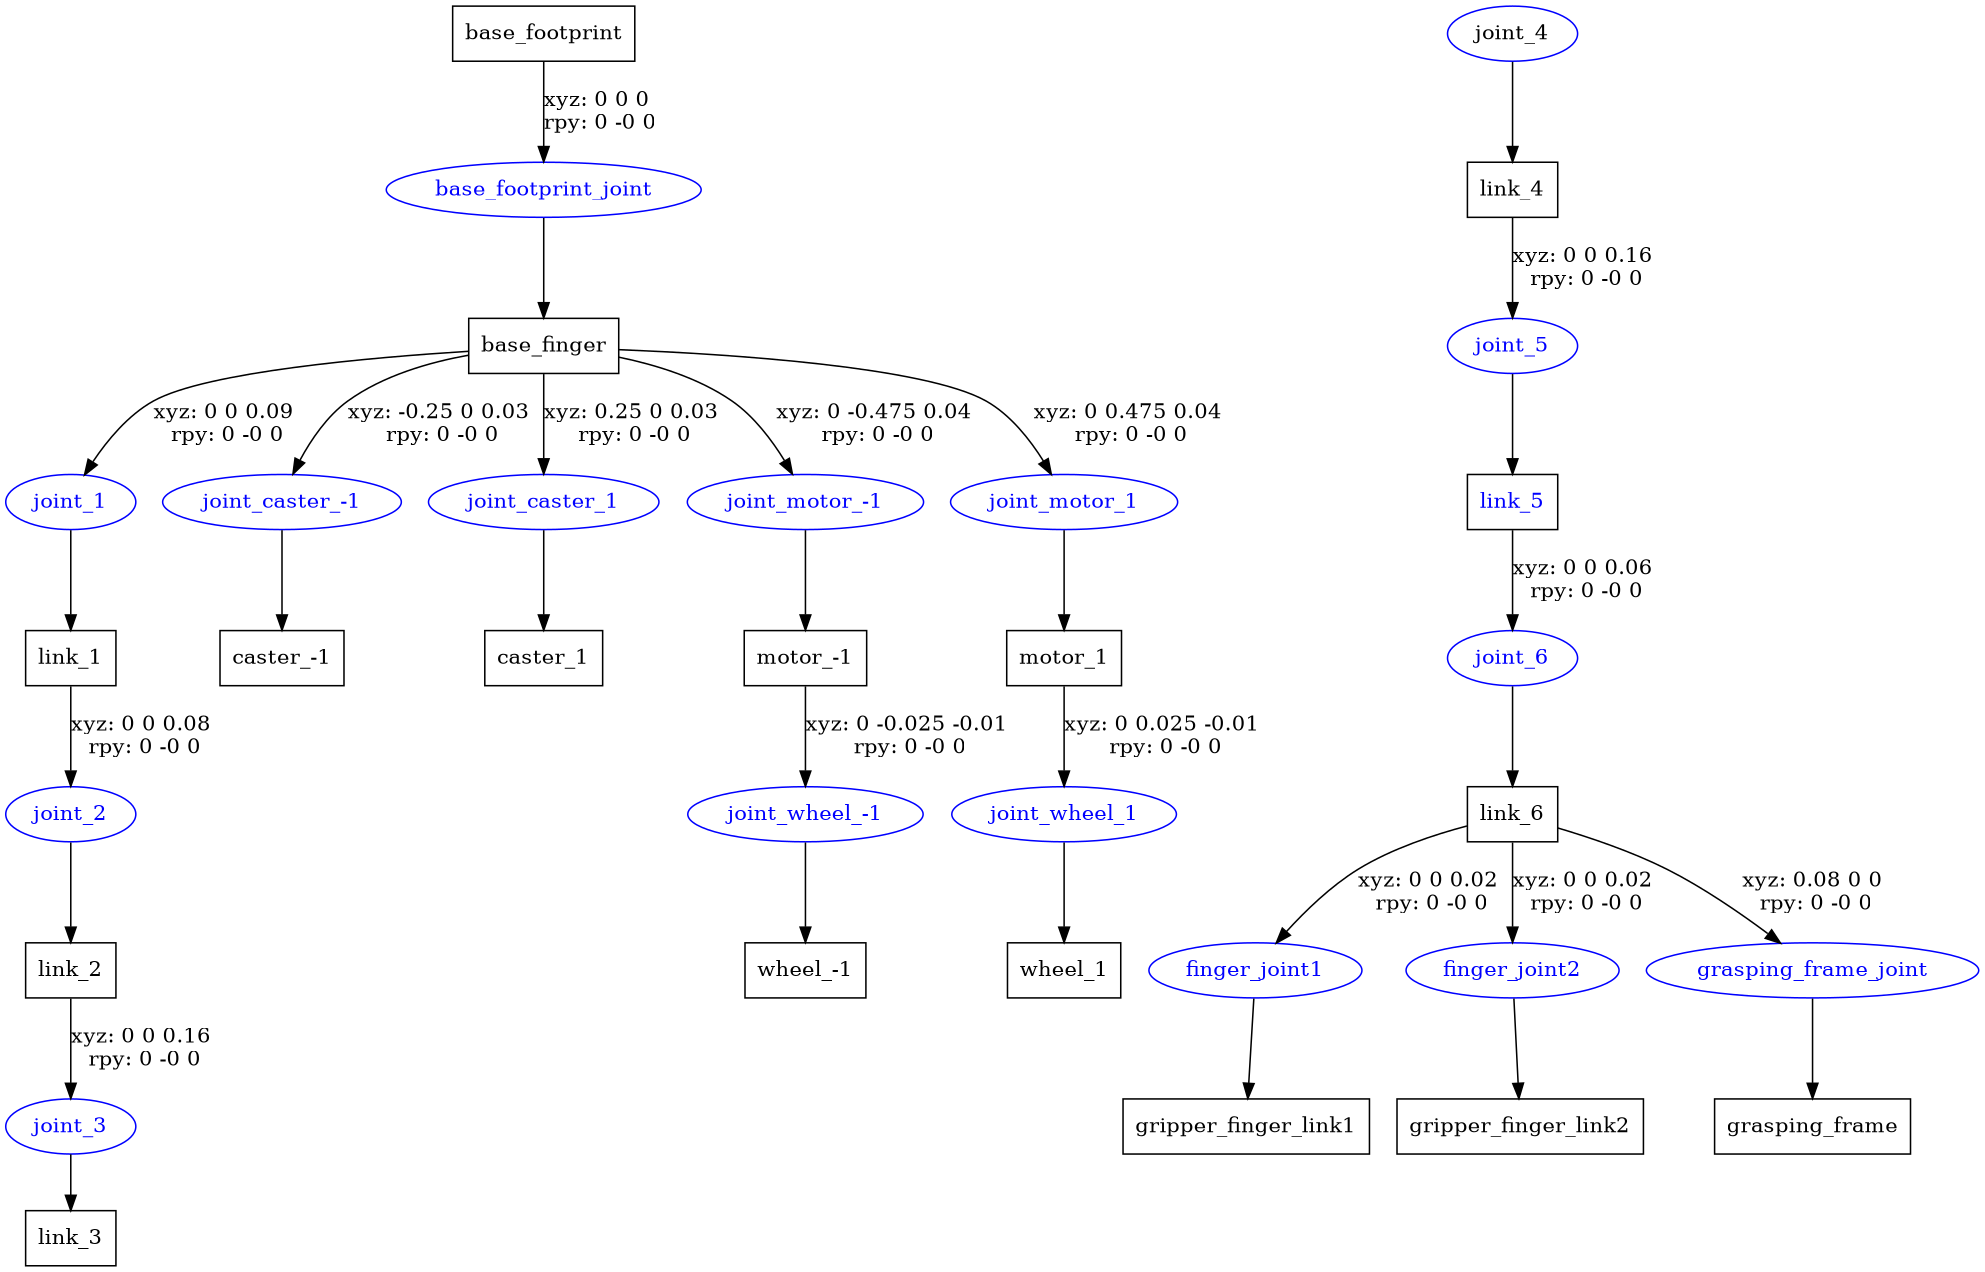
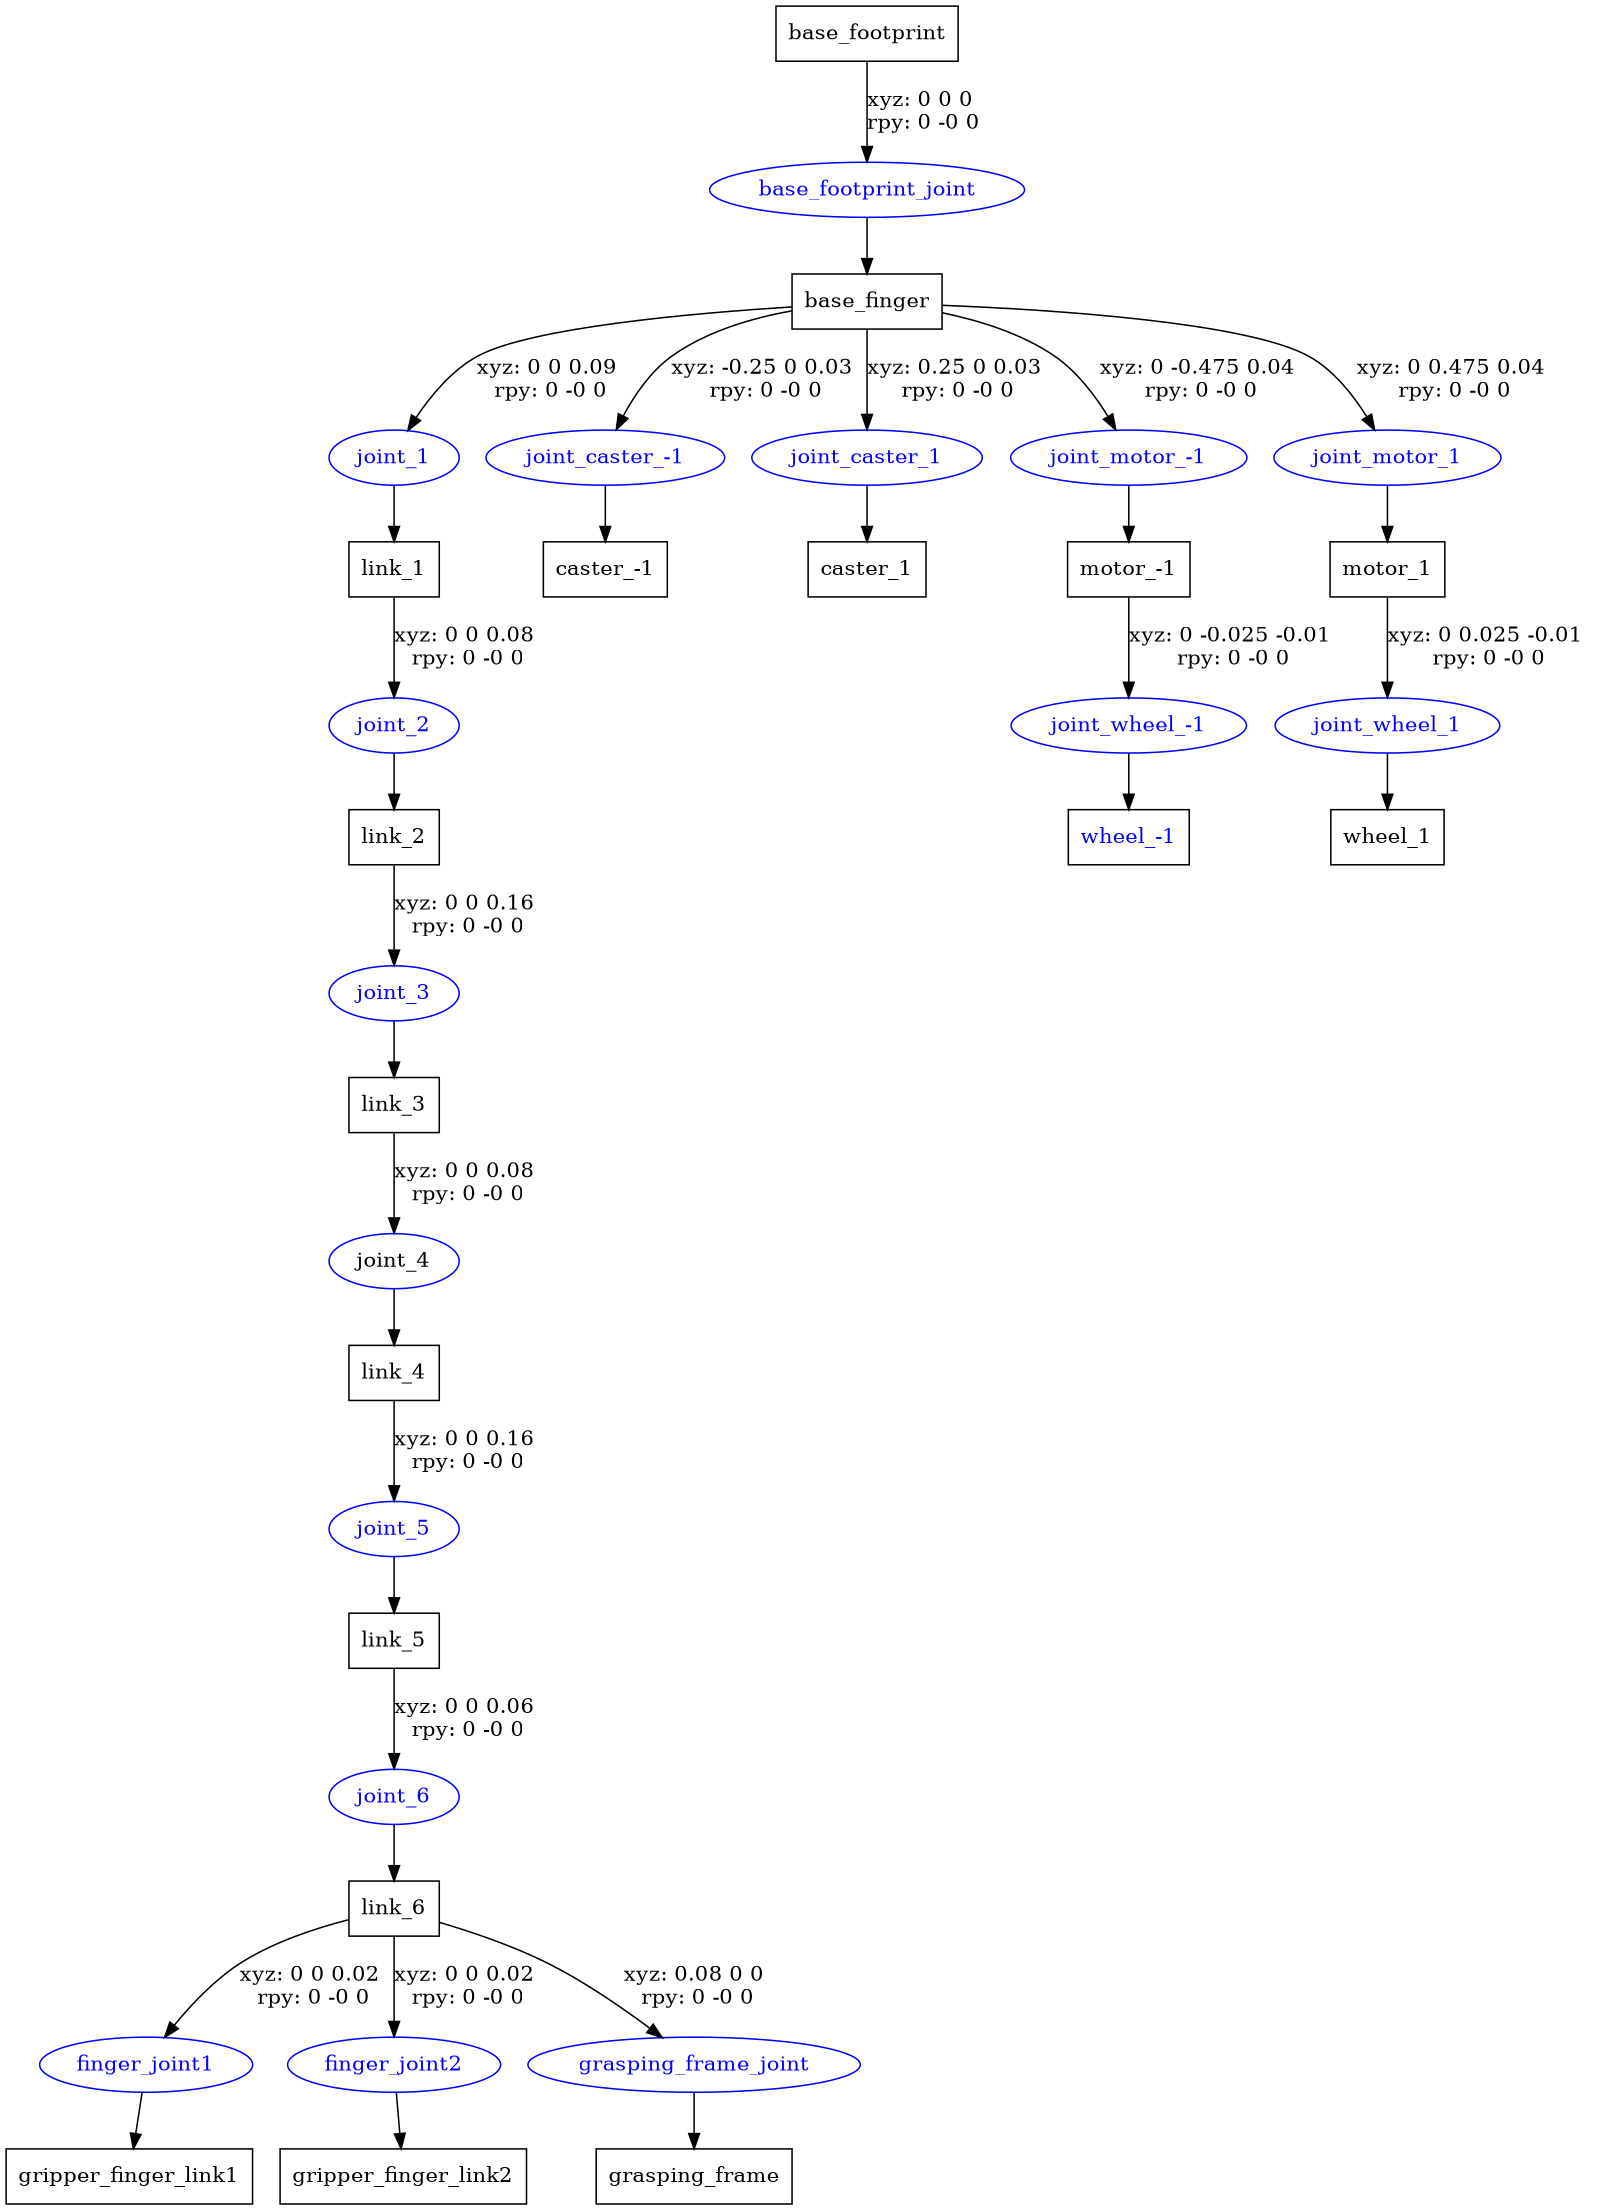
(1513, 502) -> (394, 1641)
(805, 970) -> (1129, 837)
none -> (394, 1175)
